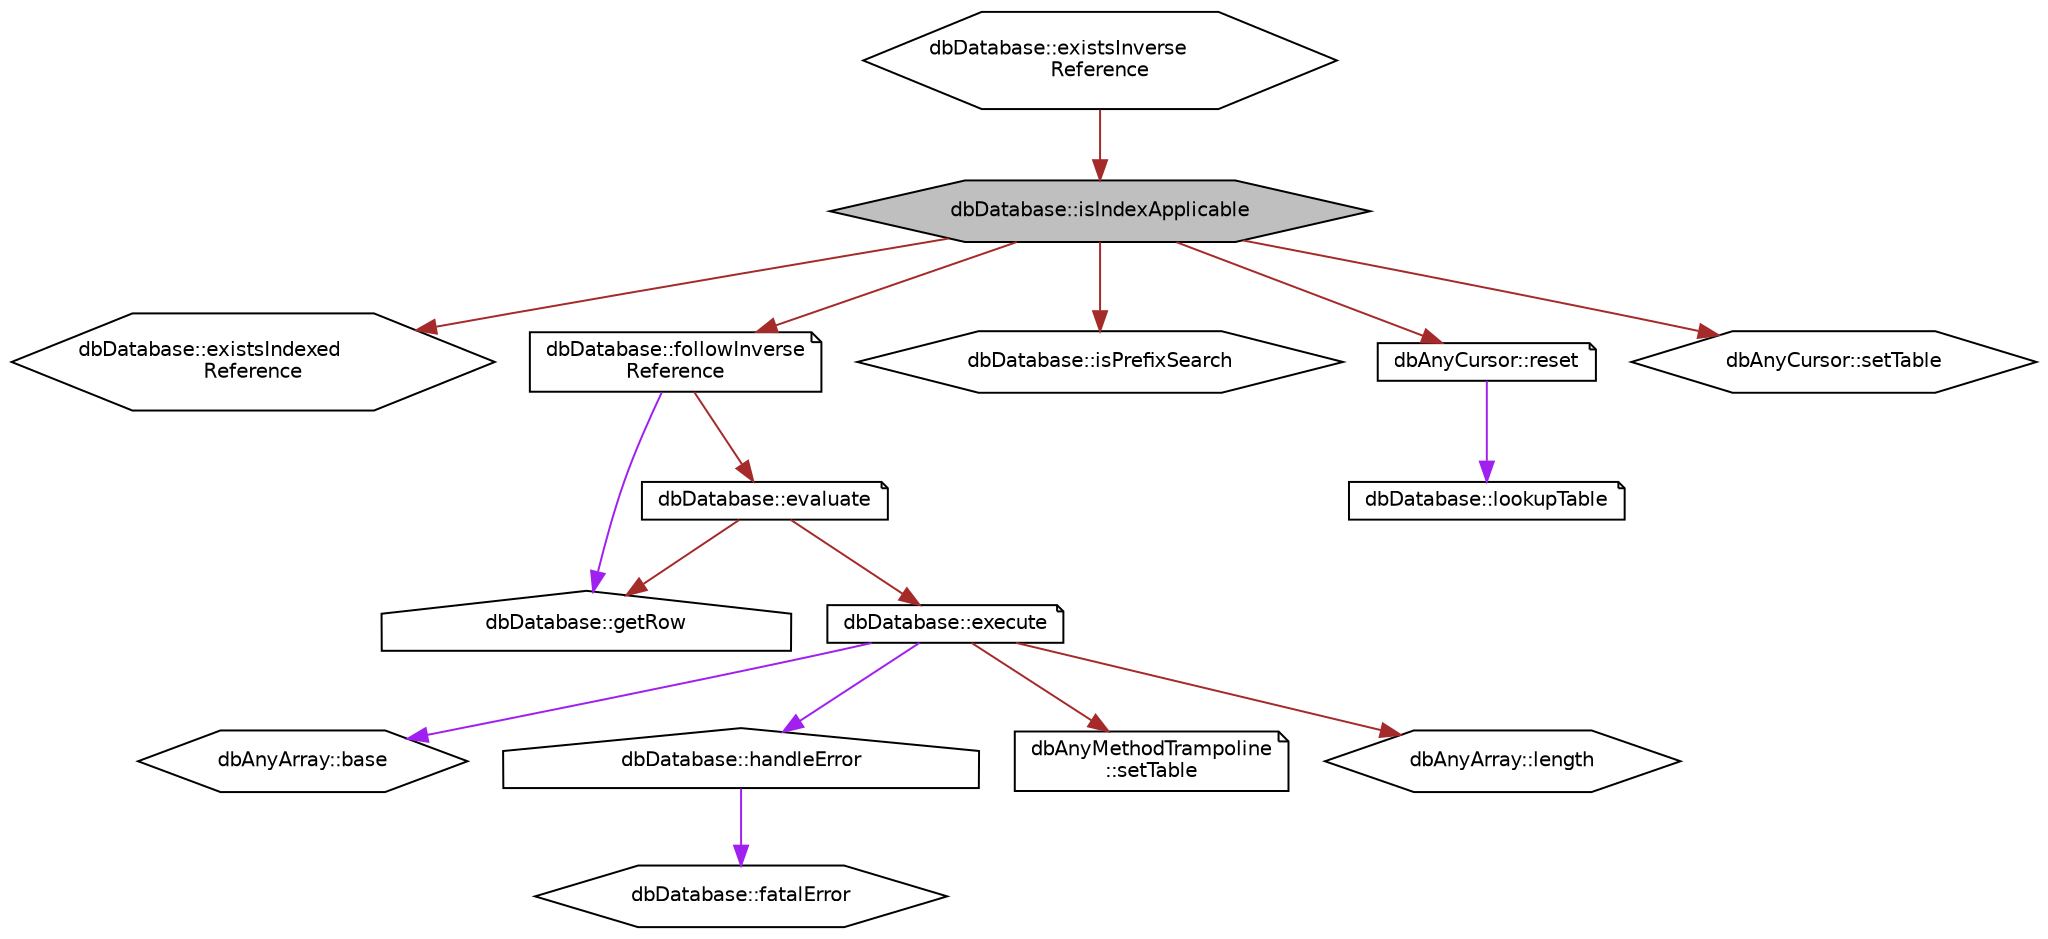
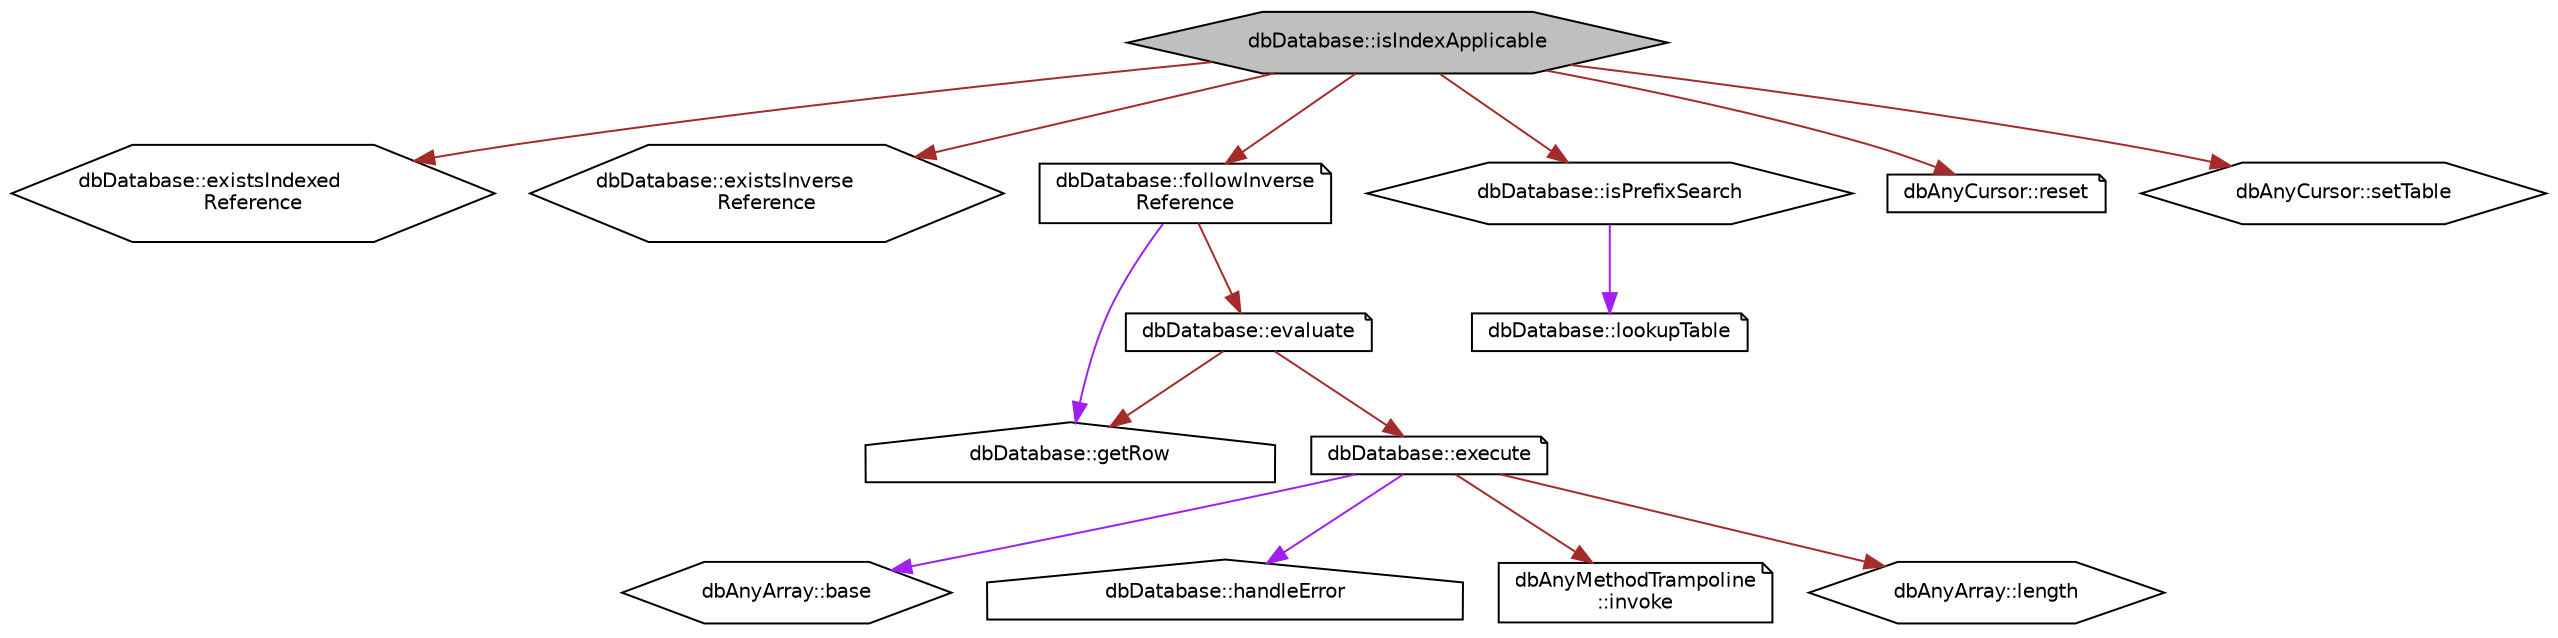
(1100, 135) -> (1104, 113)
(1487, 421) -> (1610, 259)
(1152, 761) -> (1636, 593)
(741, 896) -> none
